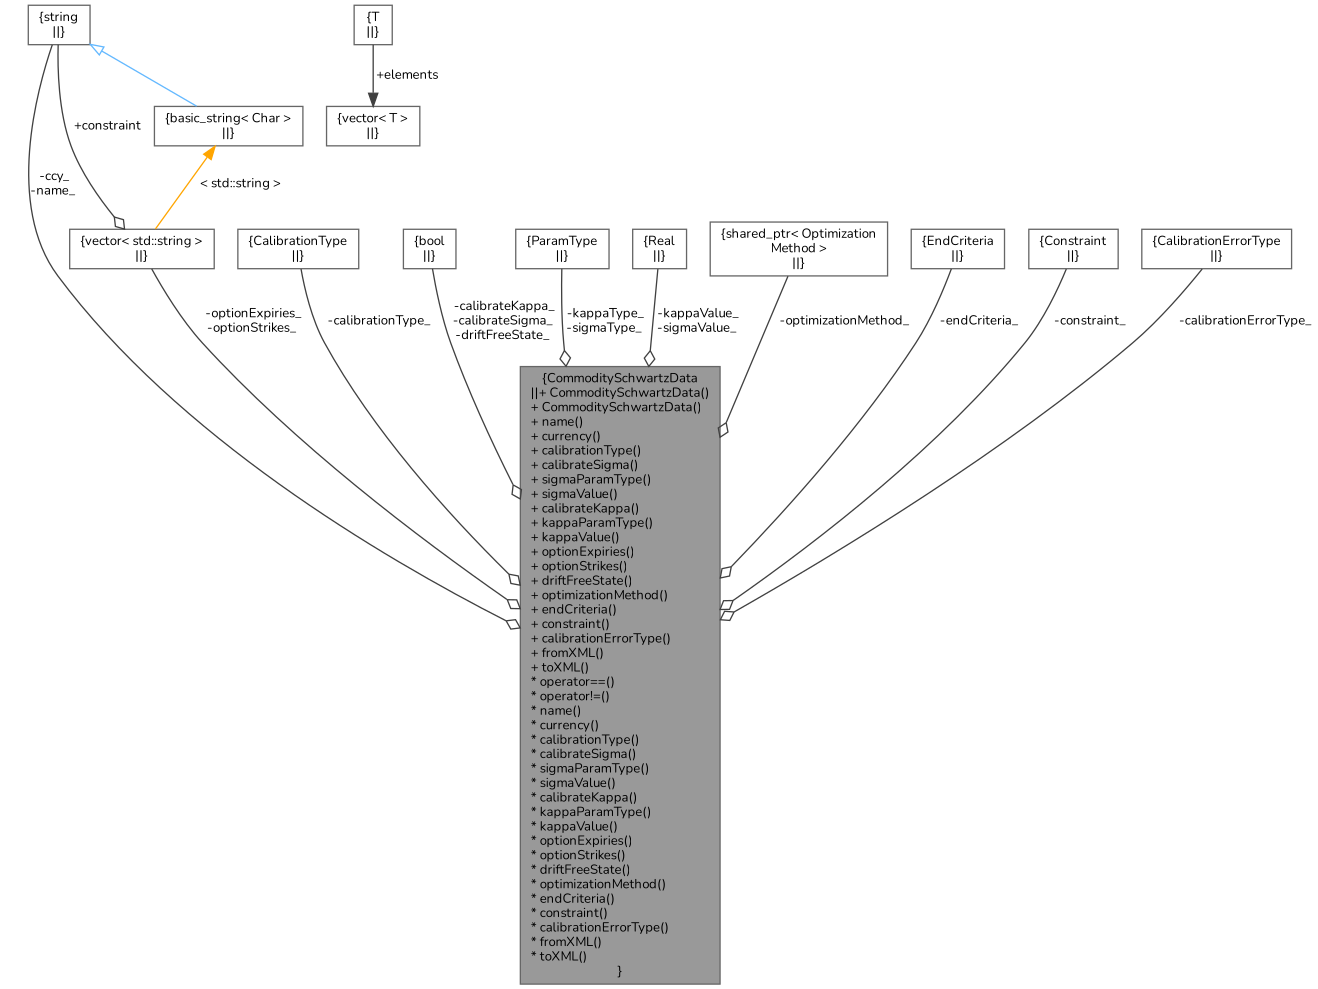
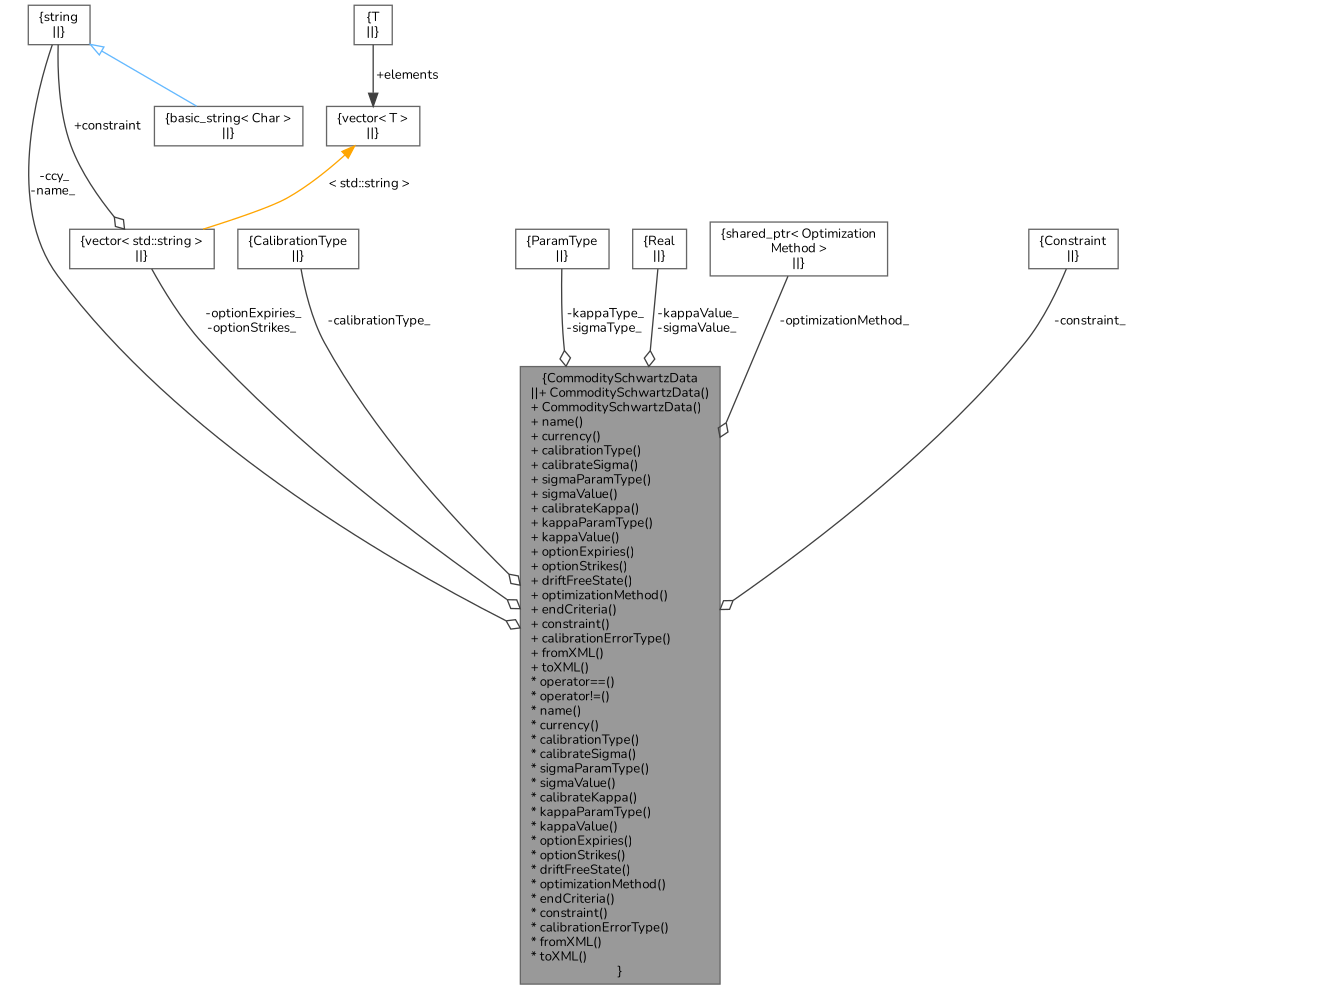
(181, 193) -> (279, 202)
(430, 249) -> none
(958, 249) -> none
(1217, 249) -> none
